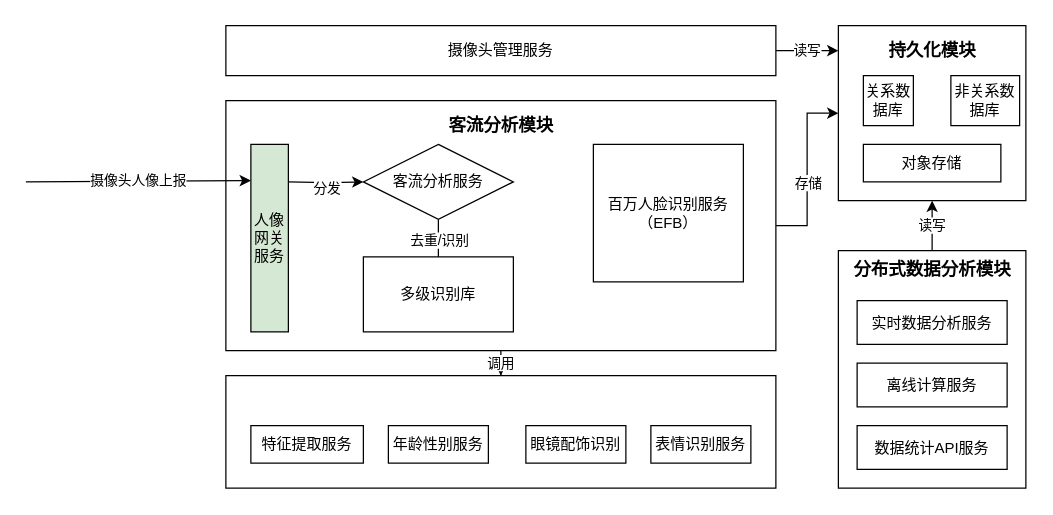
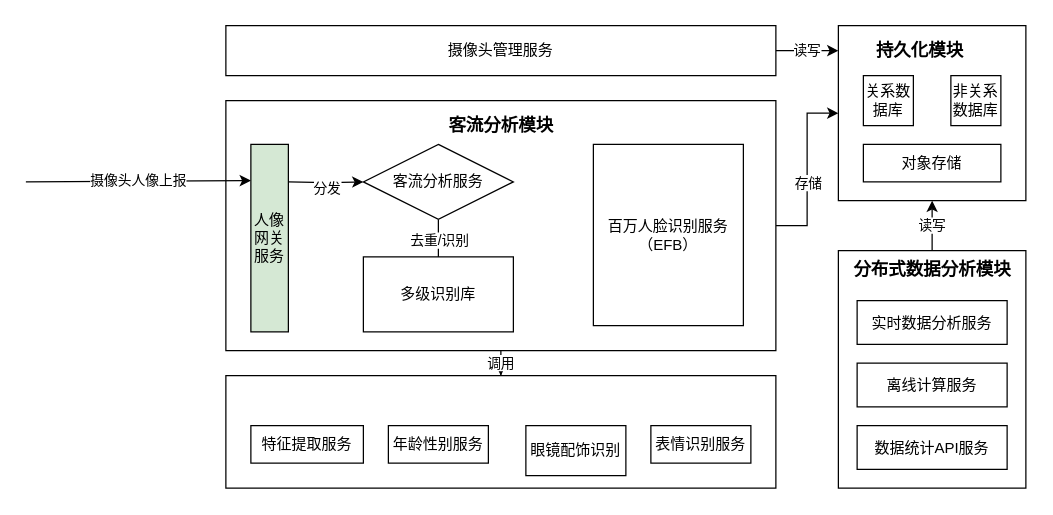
(932, 51) -> (919, 51)
(985, 101) -> (976, 101)
(668, 213) -> (668, 235)
(576, 444) -> (576, 451)
